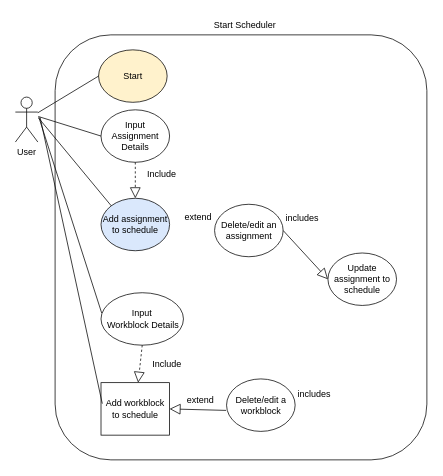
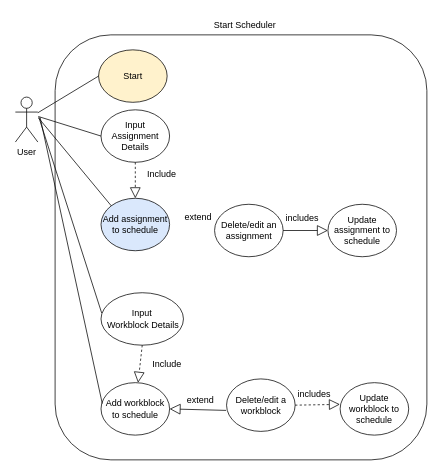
(362, 279) -> (362, 231)
none -> (312, 405)
(135, 409) -> (135, 409)
none -> (375, 409)
